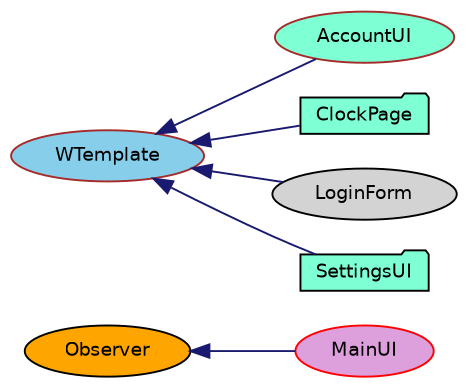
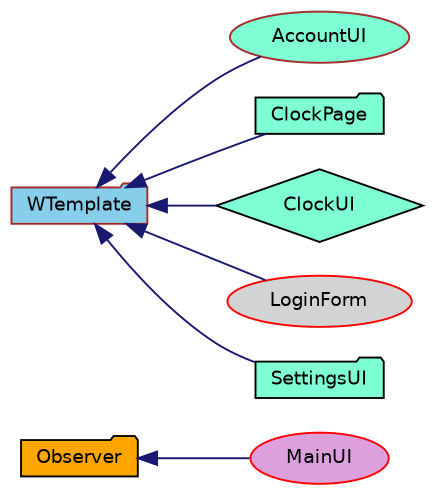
(108, 156) -> (79, 206)
(365, 194) -> (320, 301)
none -> (320, 206)
(108, 351) -> (79, 458)
